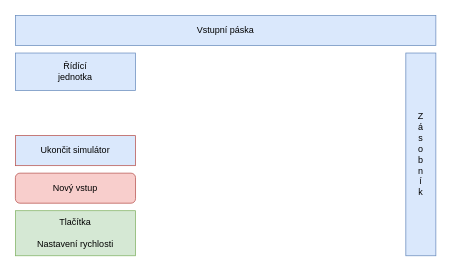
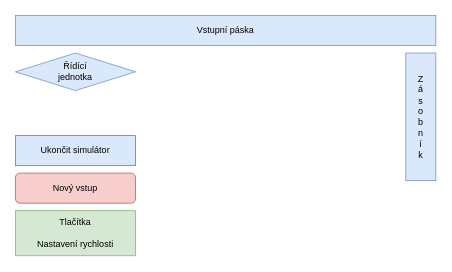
(75, 72) -> (75, 72)
(420, 154) -> (420, 117)
